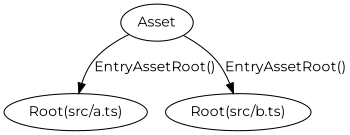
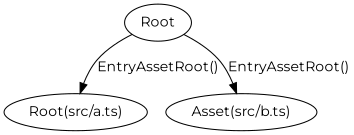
(157, 23) -> (158, 23)
(238, 112) -> (241, 112)
